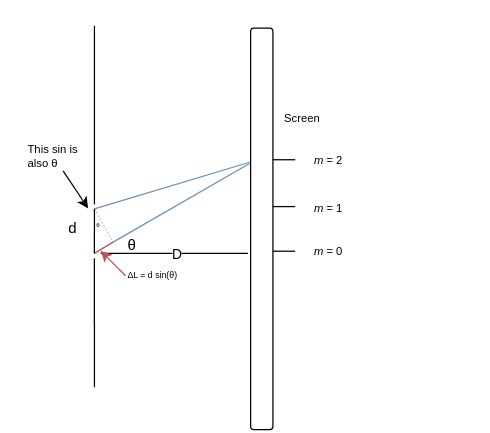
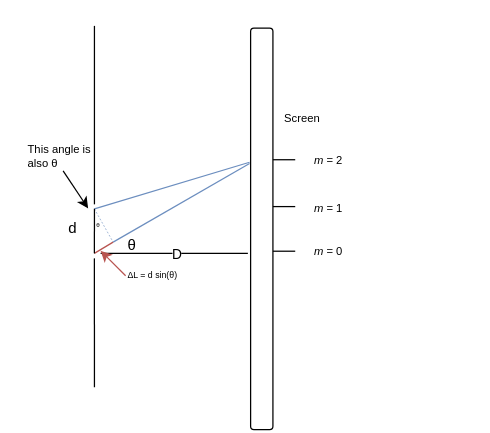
(64, 157) -> (64, 157)
